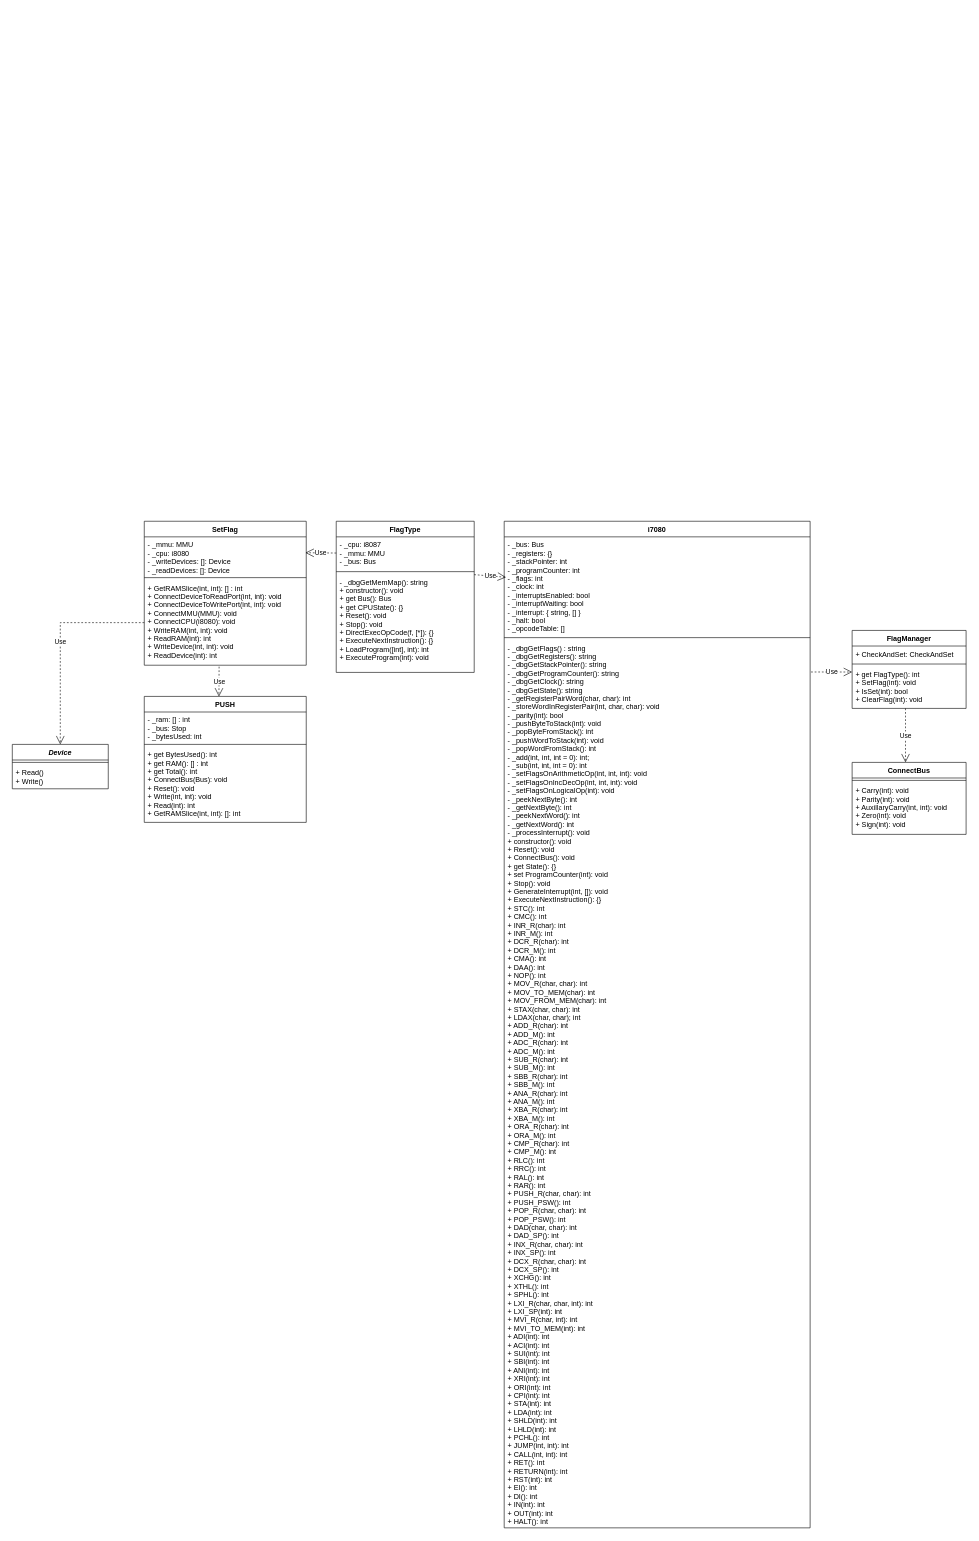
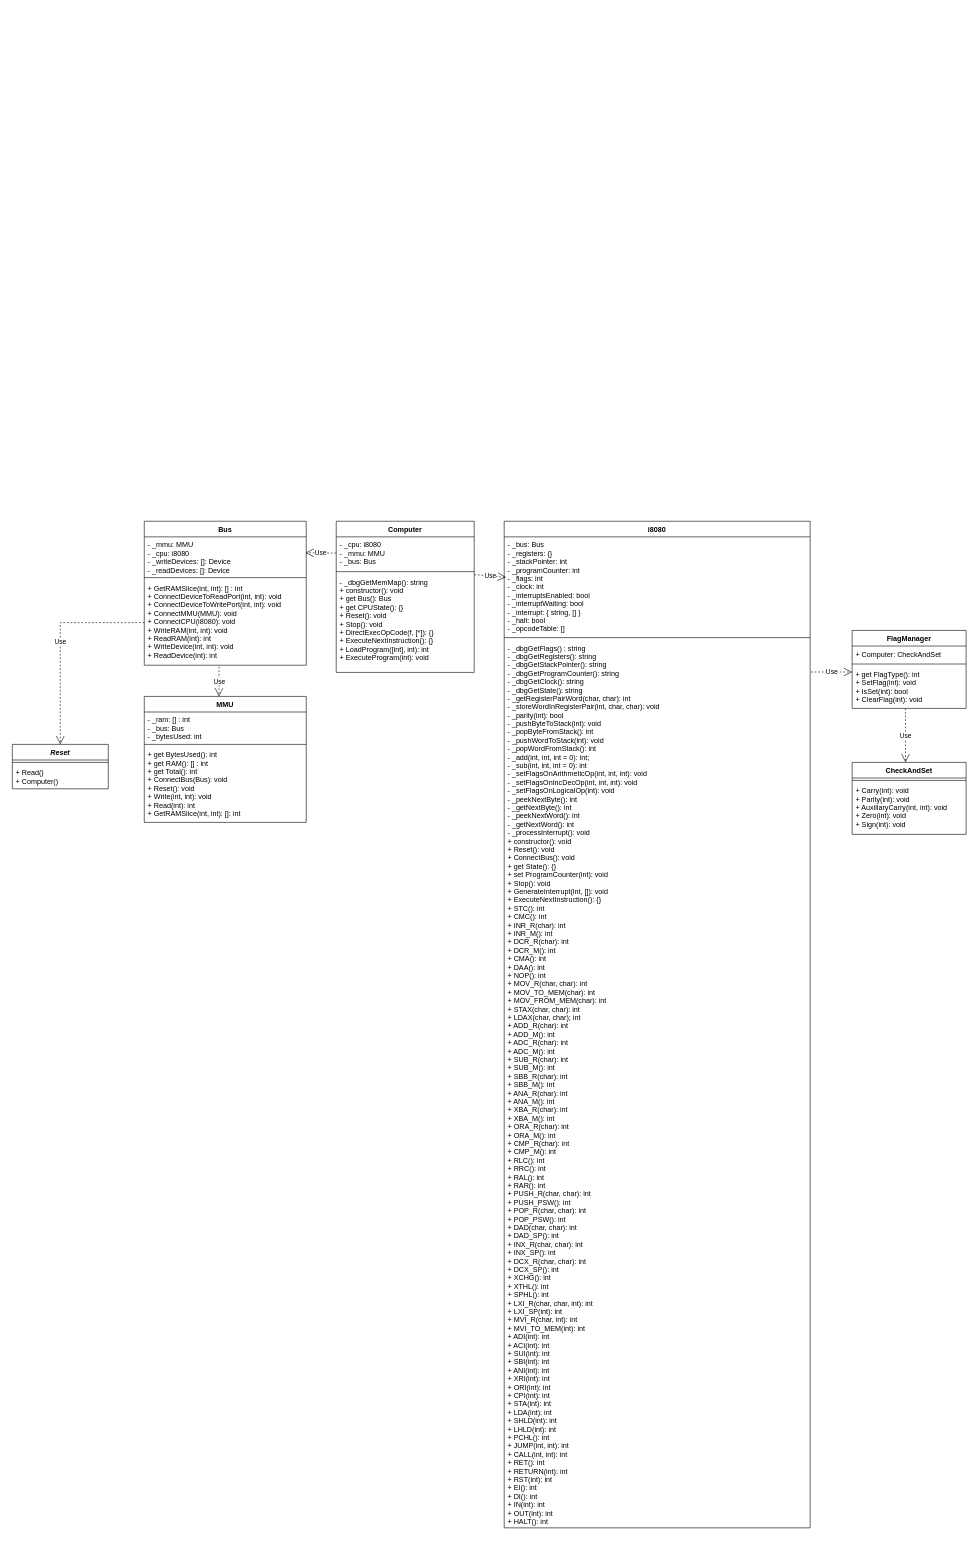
(225, 529) -> (225, 529)
(405, 529) -> (405, 529)
(657, 529) -> (657, 529)
(362, 545) -> (362, 545)
(905, 654) -> (899, 654)
(225, 704) -> (225, 704)
(173, 720) -> (173, 720)
(60, 752) -> (60, 752)
(909, 770) -> (909, 770)
(31, 773) -> (31, 773)
